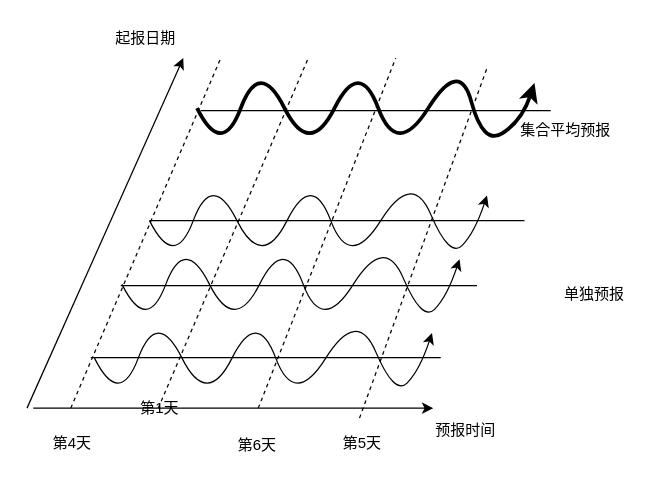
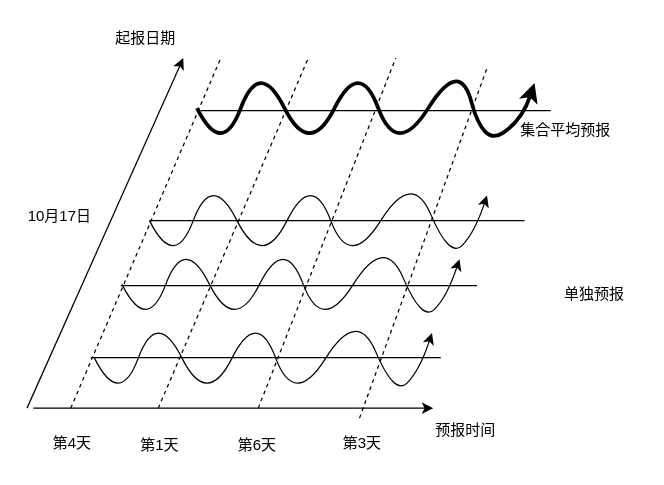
none -> (69, 217)
(169, 408) -> (169, 446)
(362, 443) -> (362, 443)
